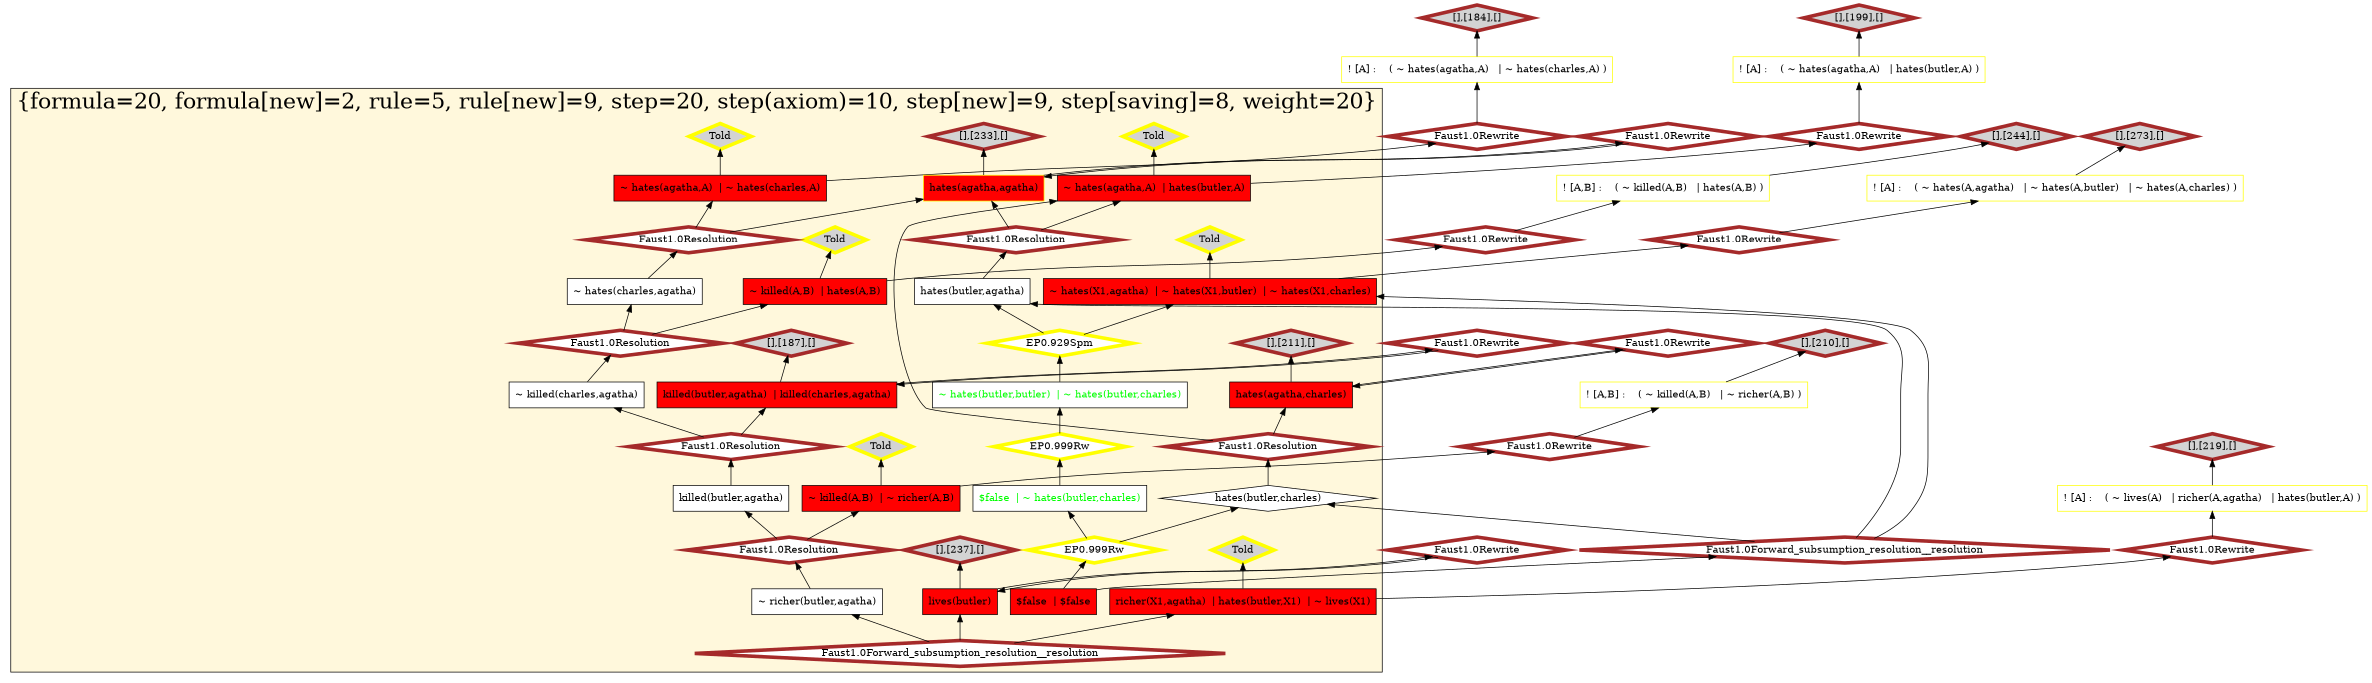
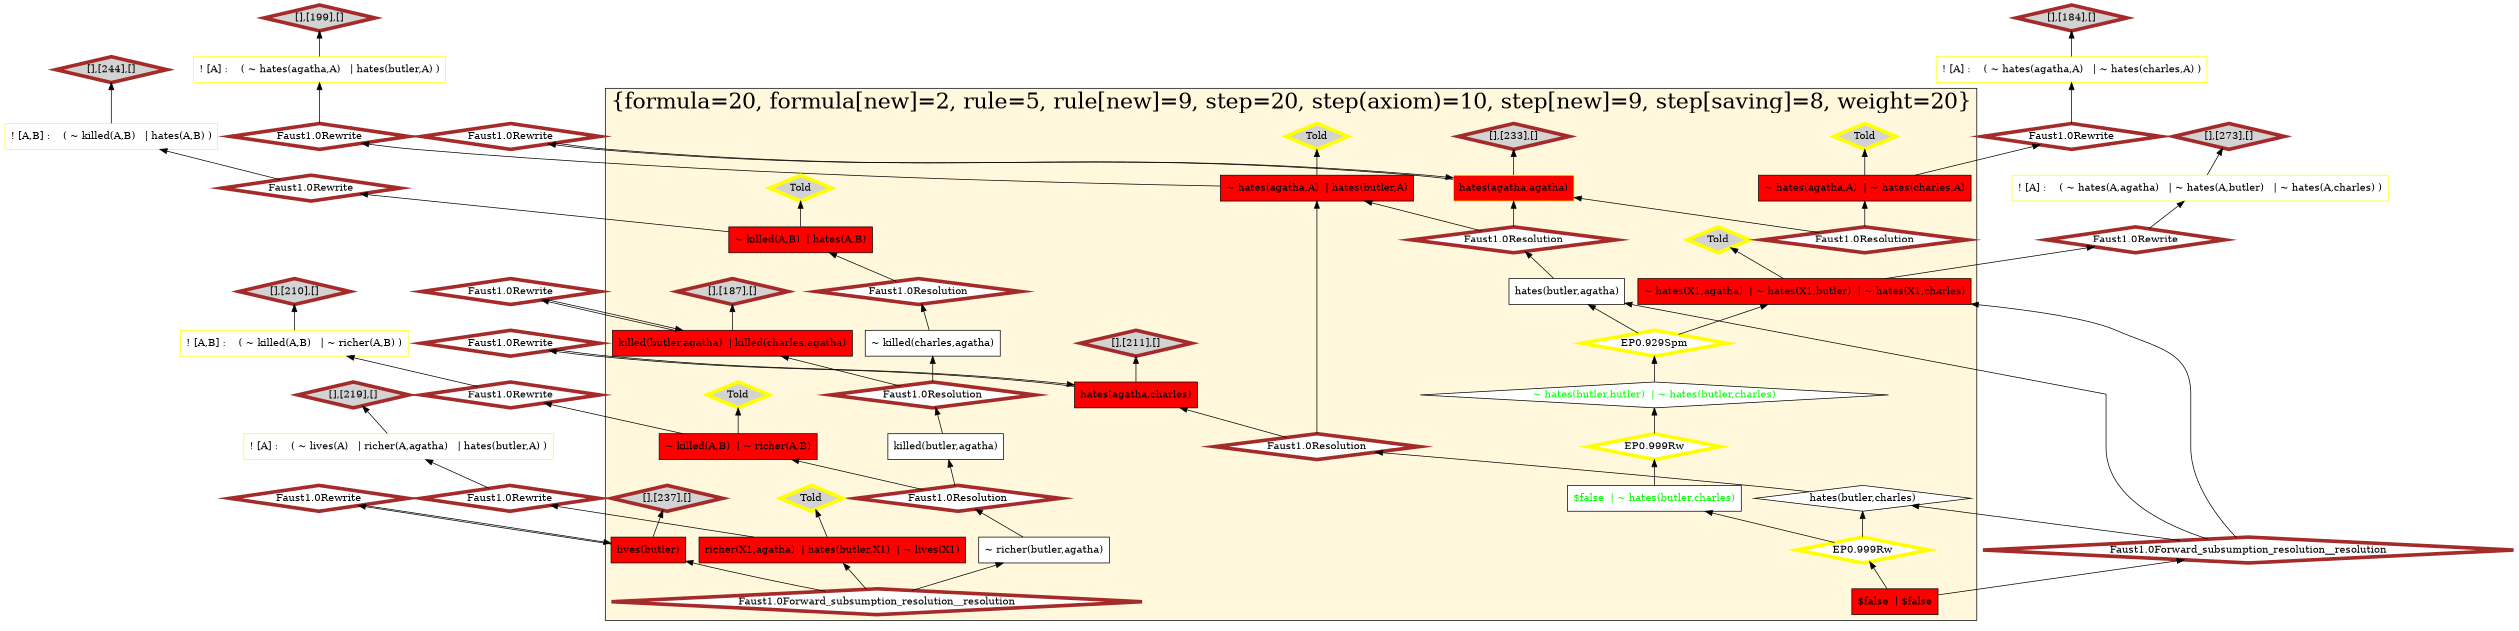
(635, 292) -> none
(1060, 395) -> (1654, 395)
